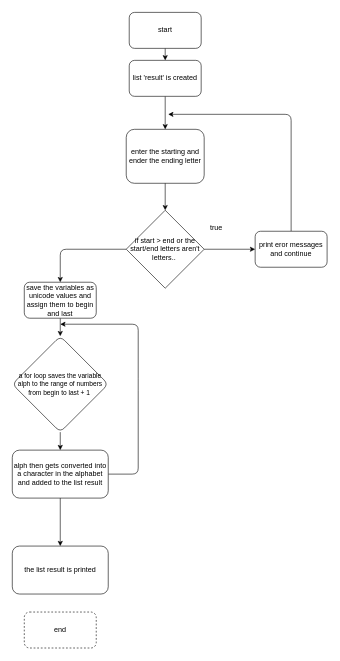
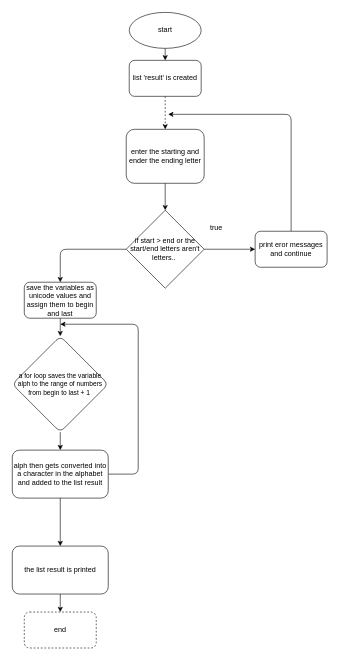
(165, 30) -> (165, 30)
(165, 110) -> (165, 110)
none -> (60, 606)
